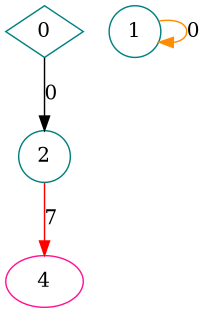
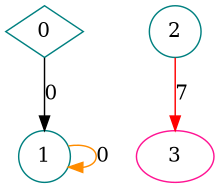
(45, 87) -> (45, 87)
(45, 281) -> (175, 157)
